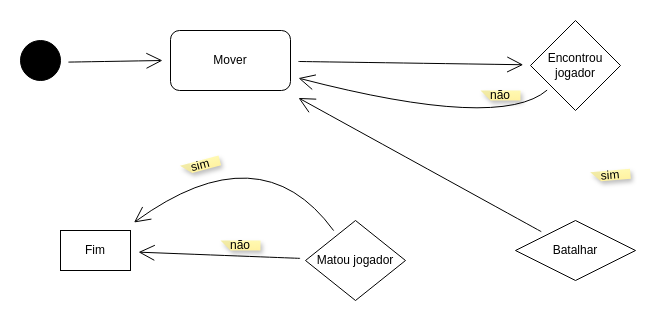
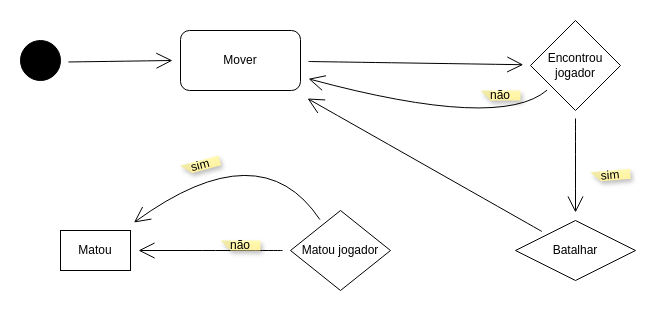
(231, 61) -> (241, 61)
none -> (576, 165)
(96, 251) -> (96, 251)
(356, 261) -> (341, 251)
